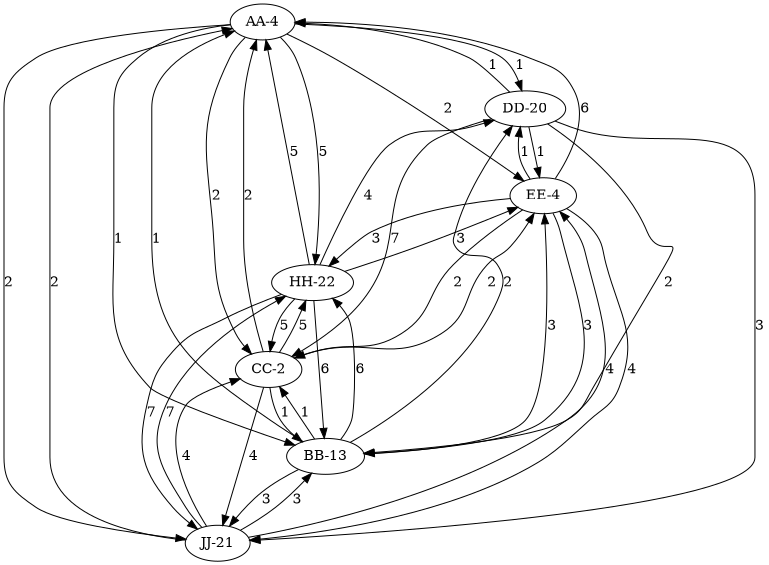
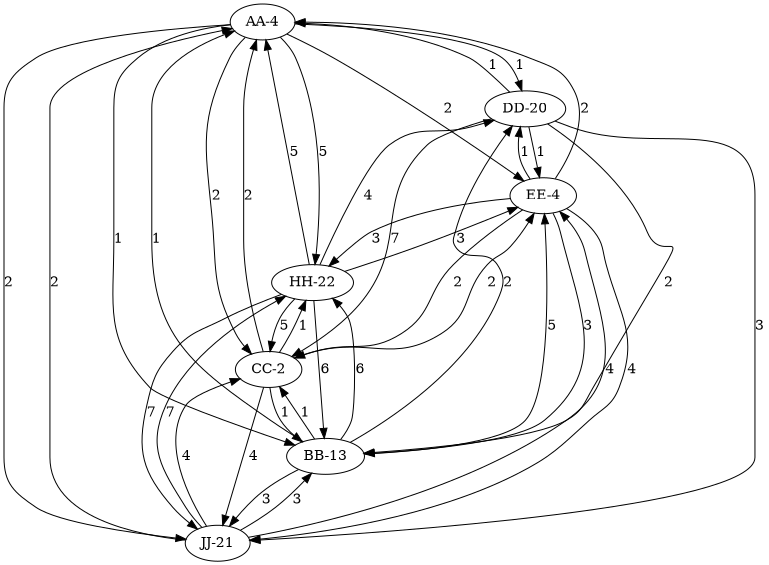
(585, 109) -> (585, 109)
(304, 326) -> (304, 326)
(552, 326) -> (552, 326)
